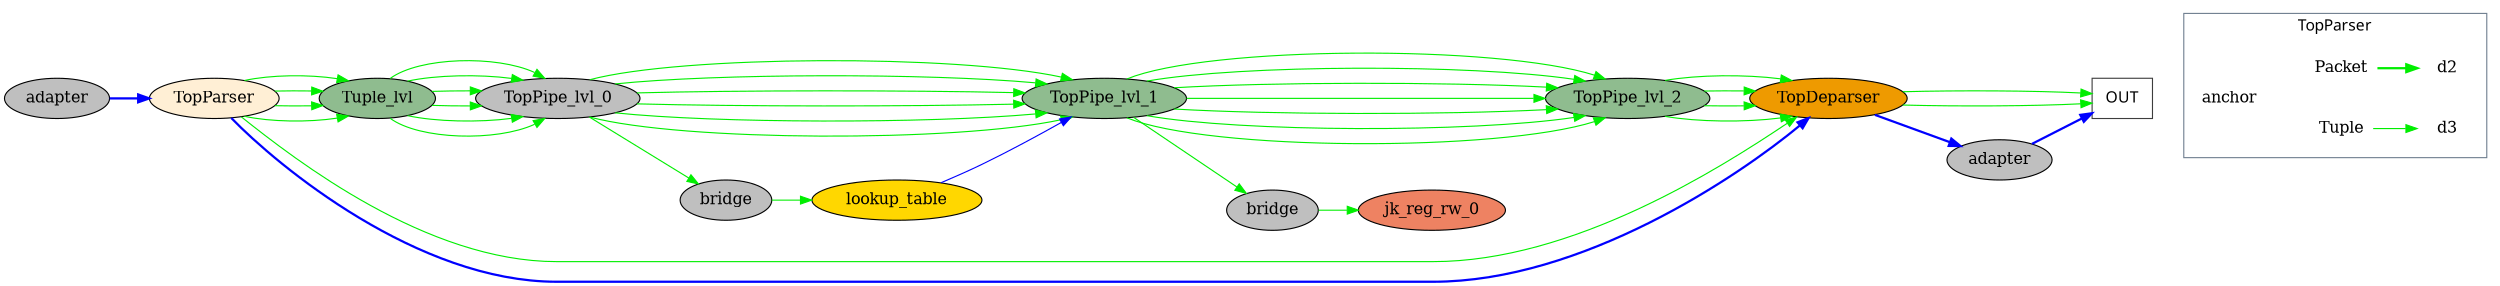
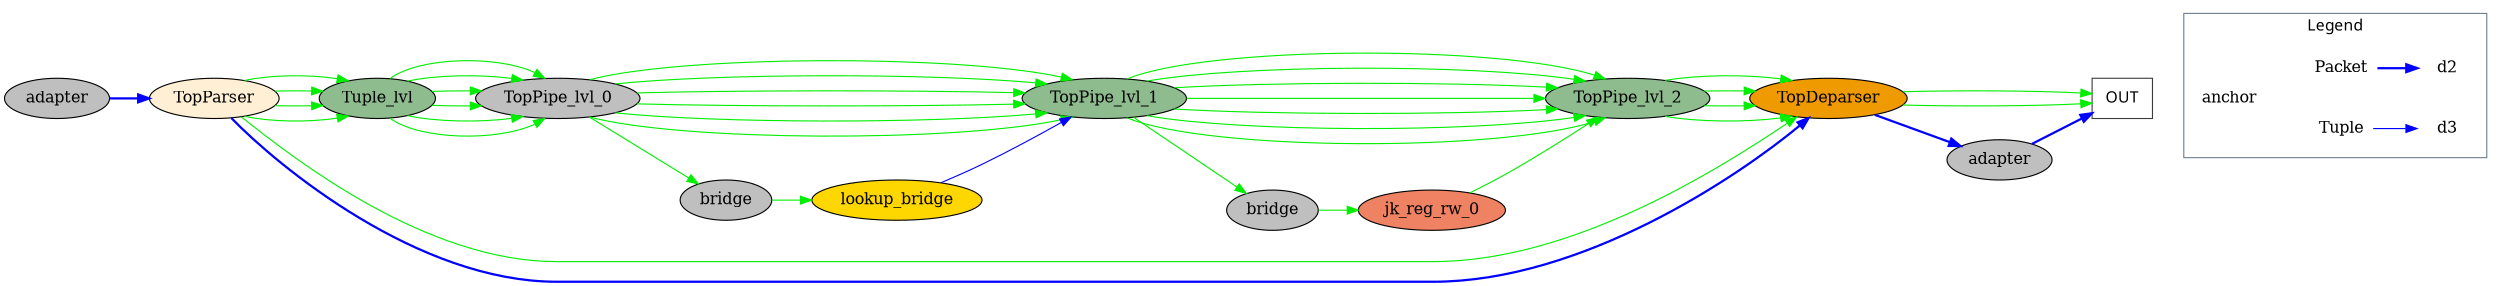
(2335, 26) -> (2335, 26)
(2392, 68) -> (2392, 68)
(2389, 129) -> (2389, 129)
none -> (1530, 160)
(897, 200) -> (897, 200)
